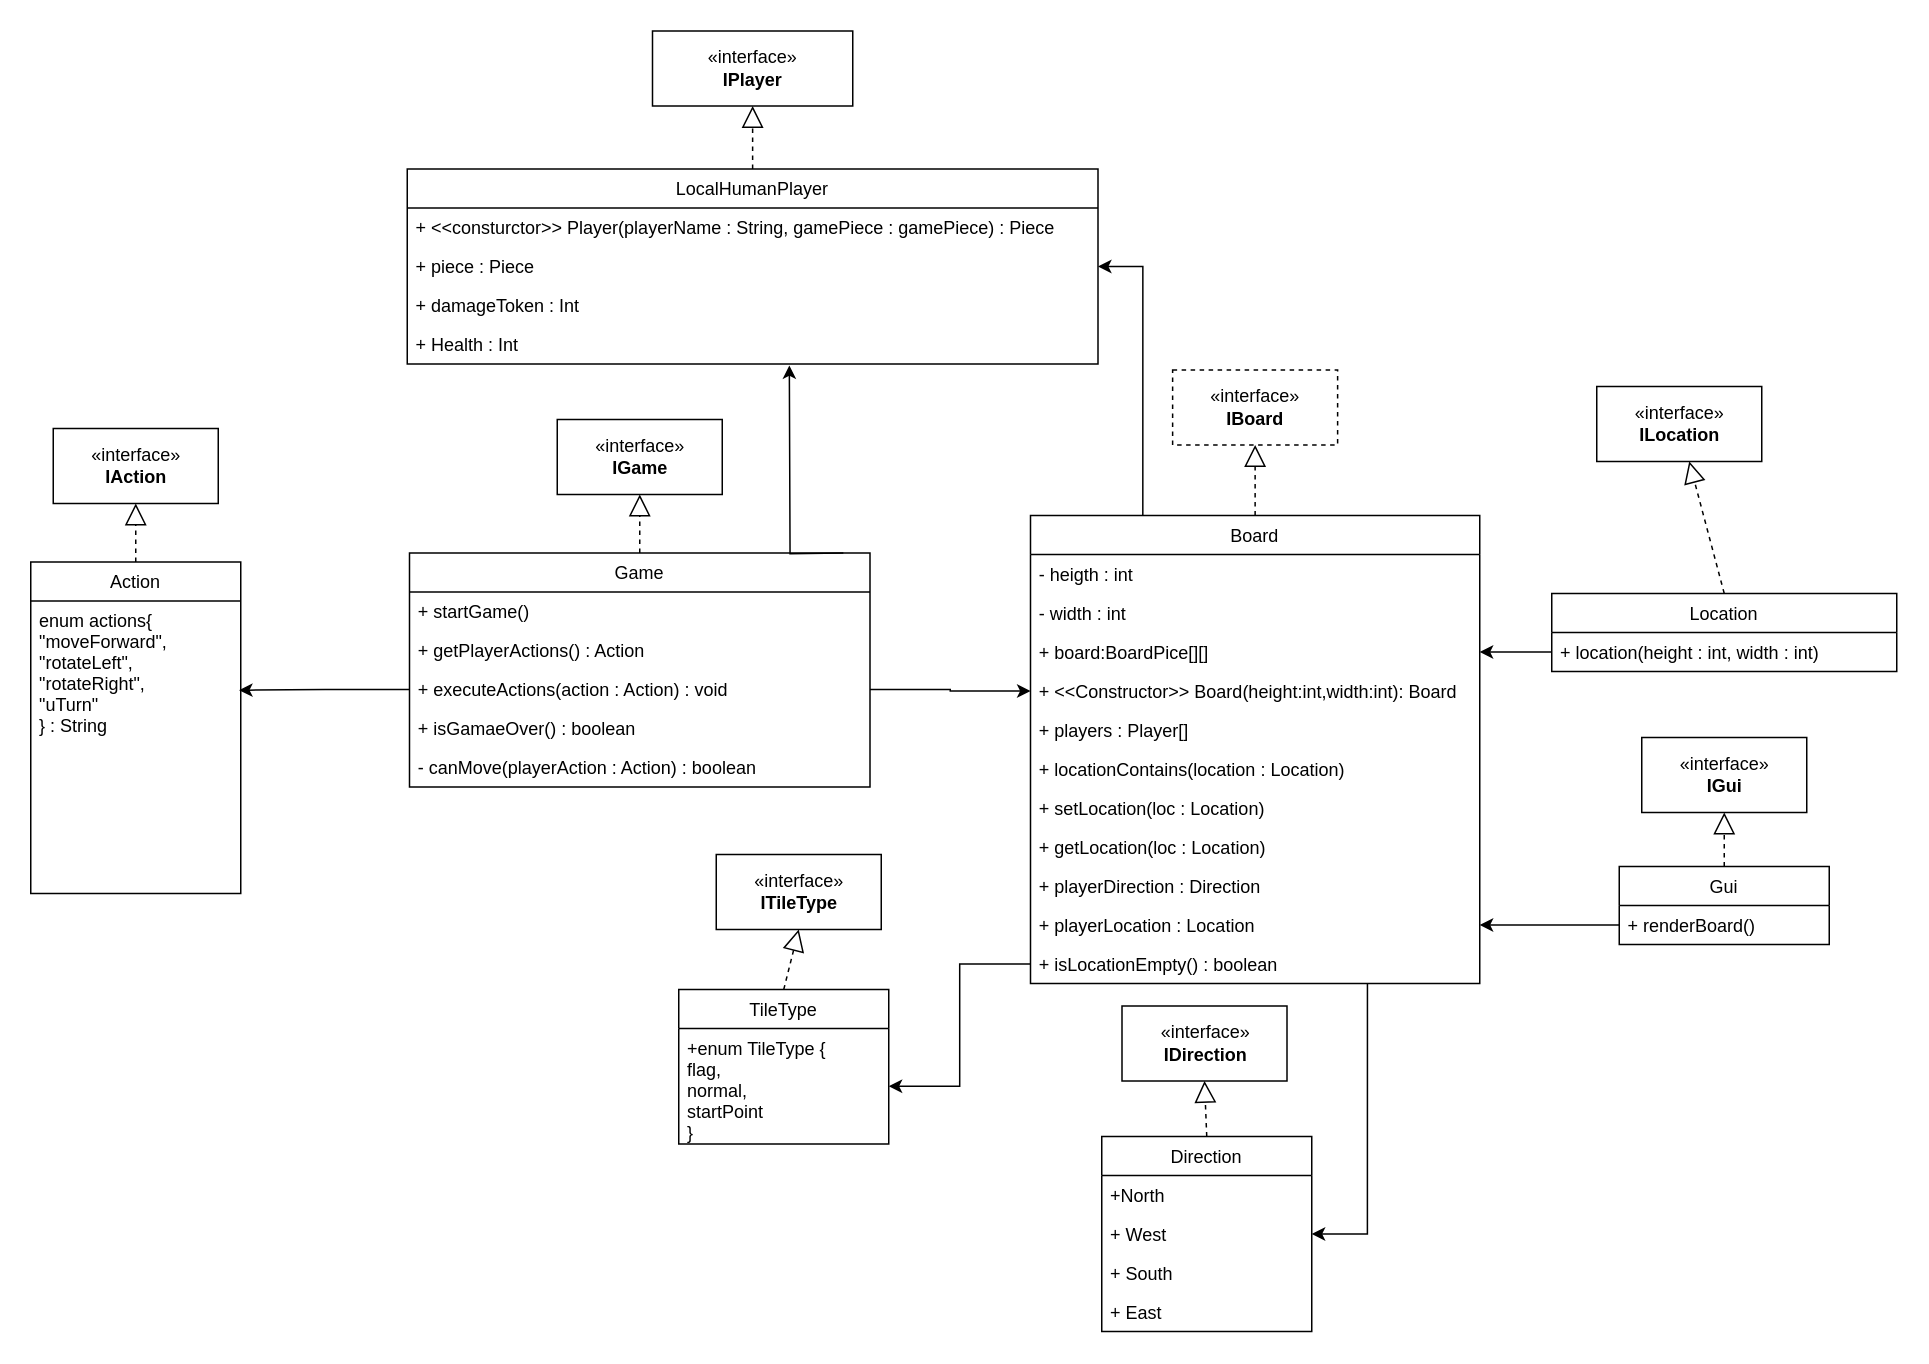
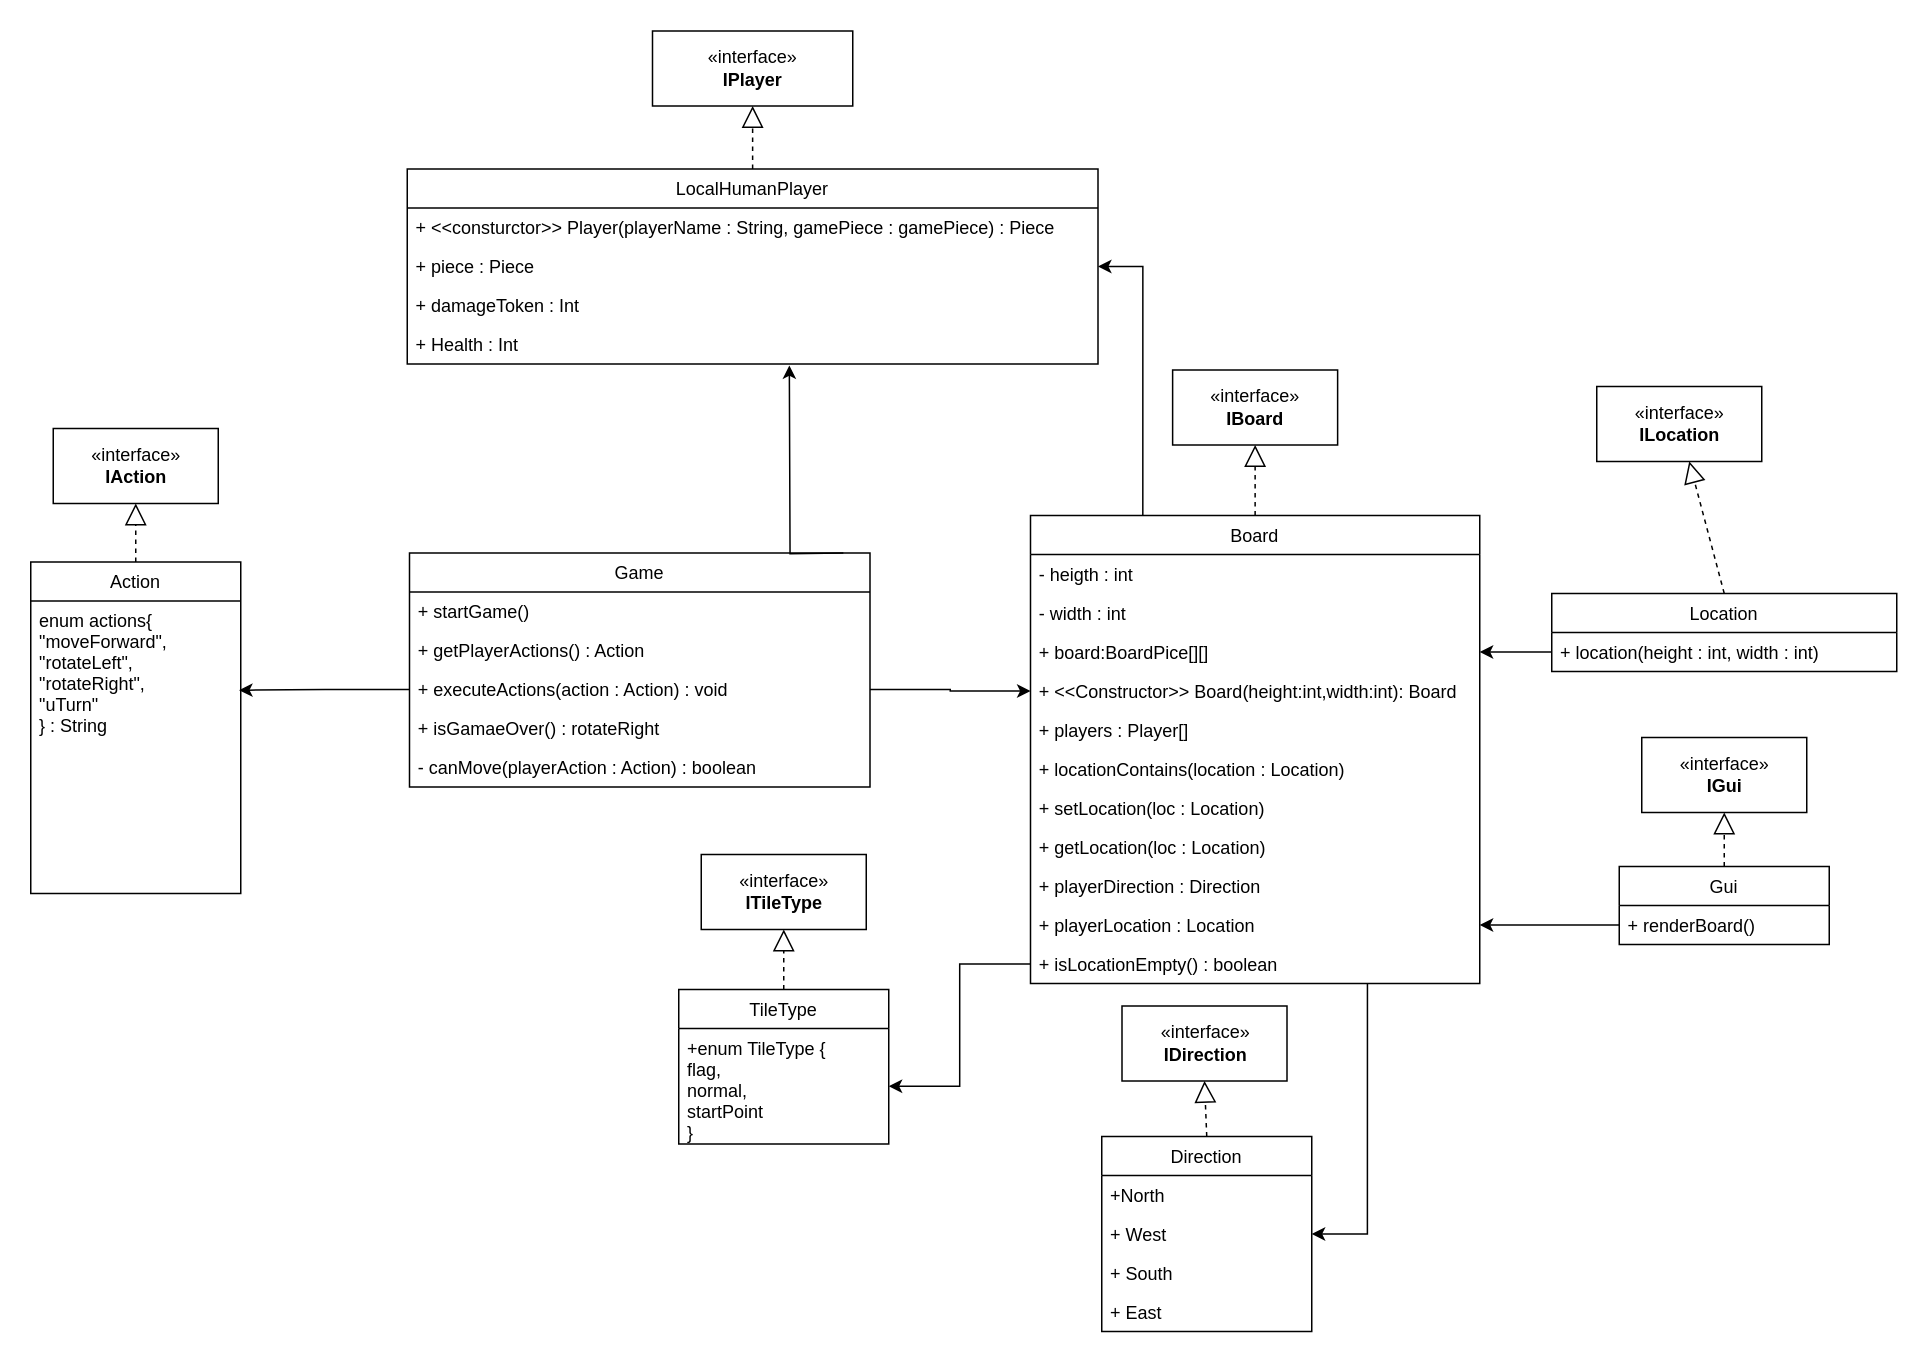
(1255, 407) -> (1255, 407)
(640, 457) -> none
(640, 533) -> none
(530, 729) -> (550, 729)
(799, 892) -> (784, 892)
